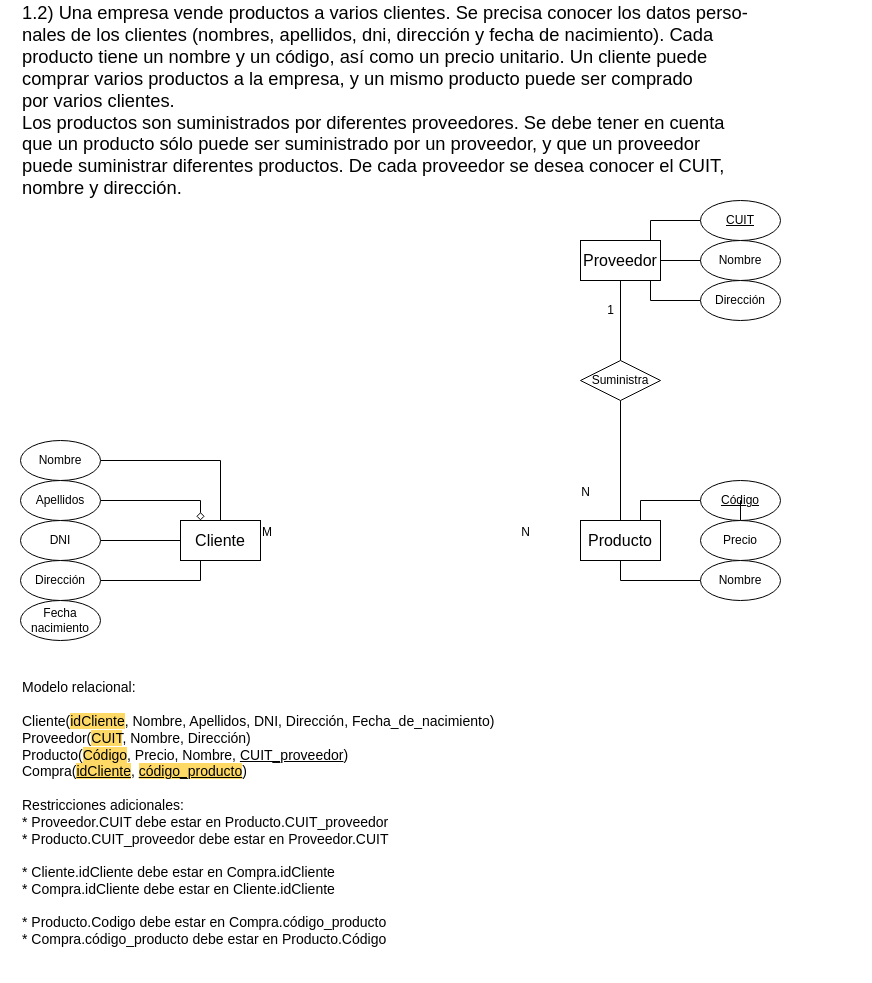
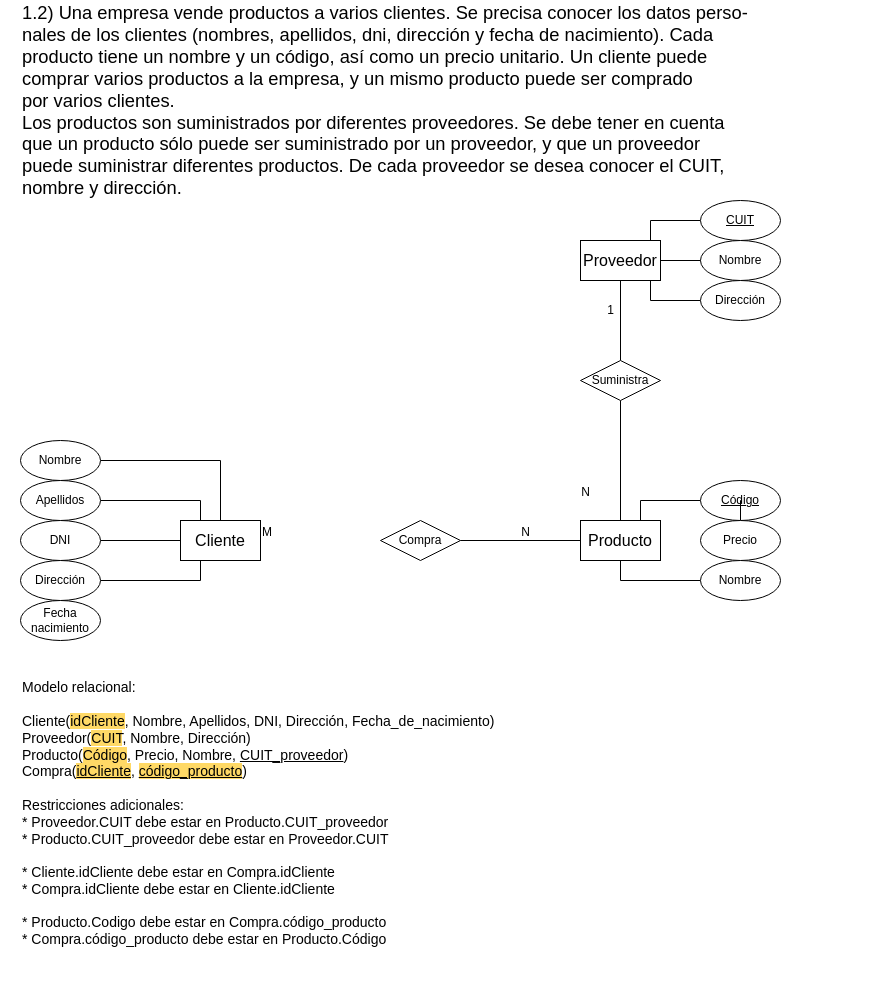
(201, 512) -> (201, 516)
none -> (421, 541)
none -> (521, 541)
